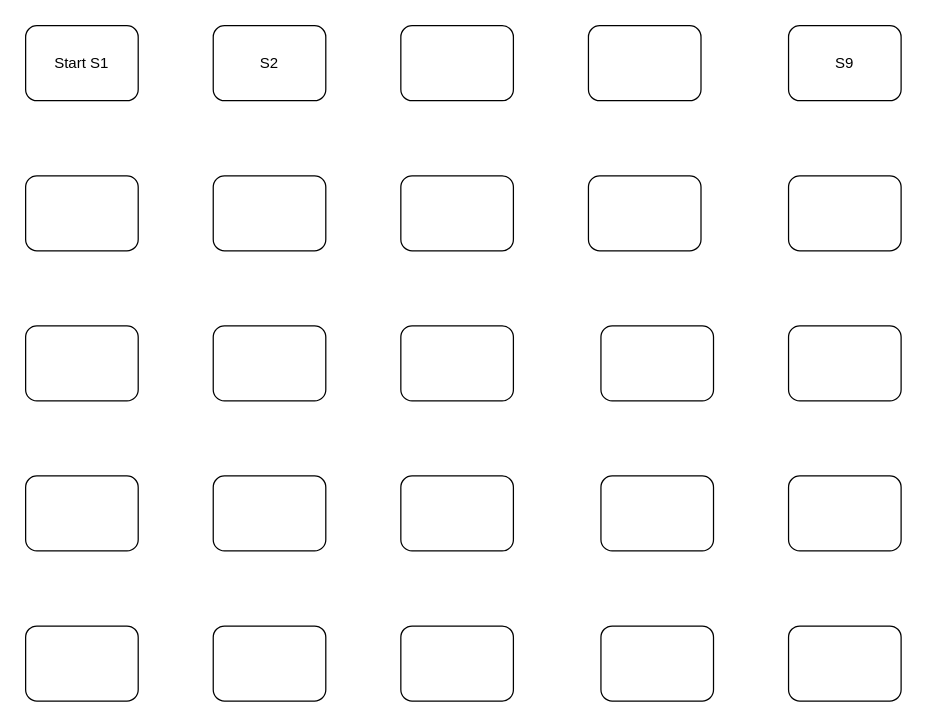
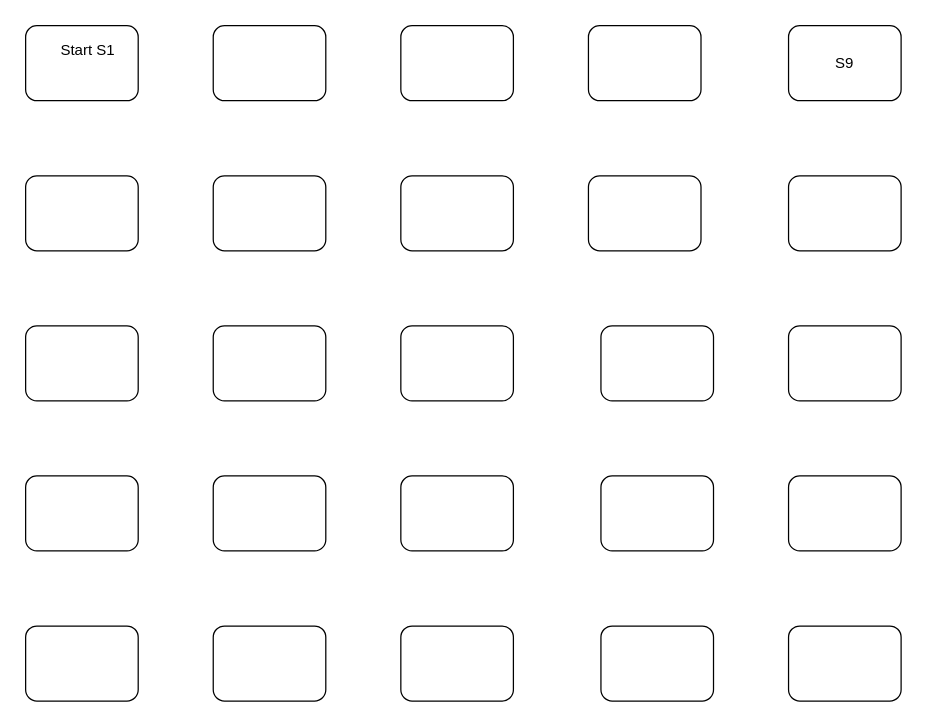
(82, 63) -> (88, 51)
(269, 63) -> none
